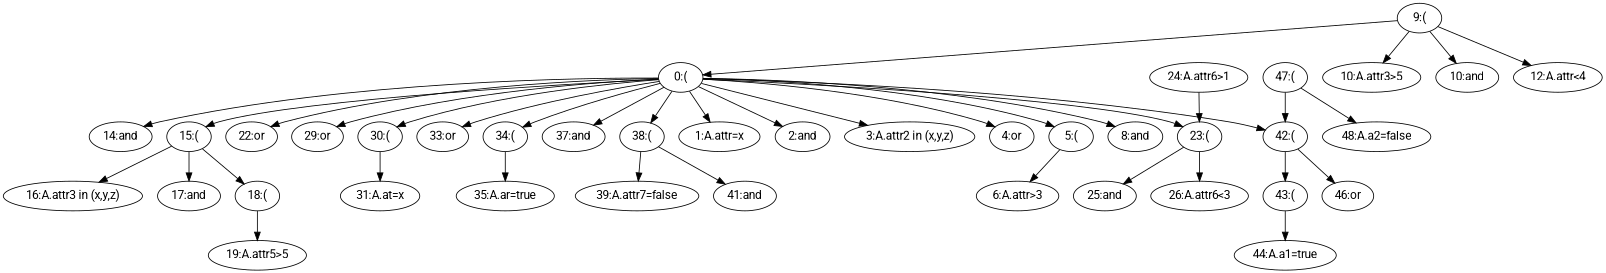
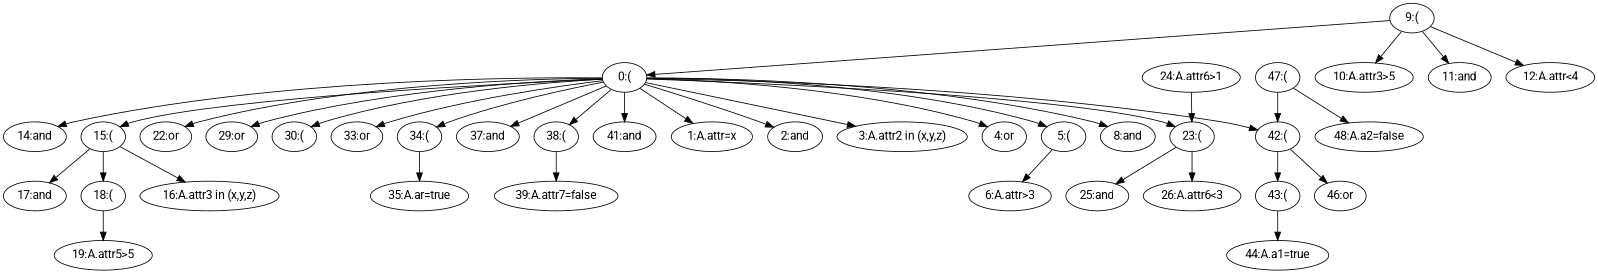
(1467, 77) -> (1460, 77)
(688, 163) -> (625, 103)
(380, 196) -> none
